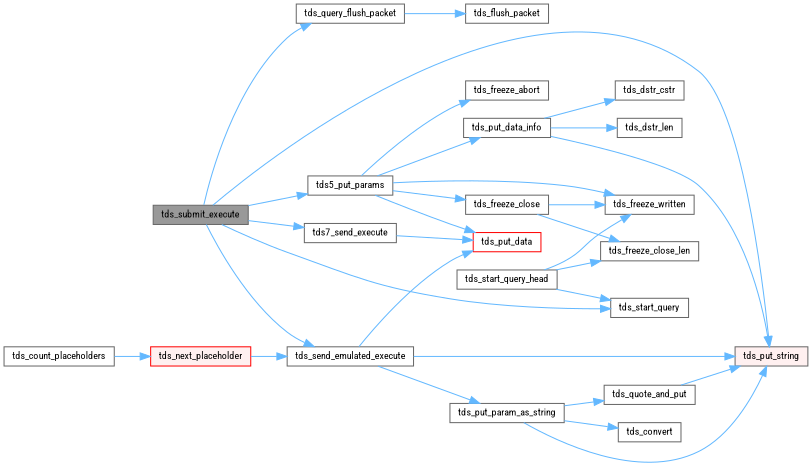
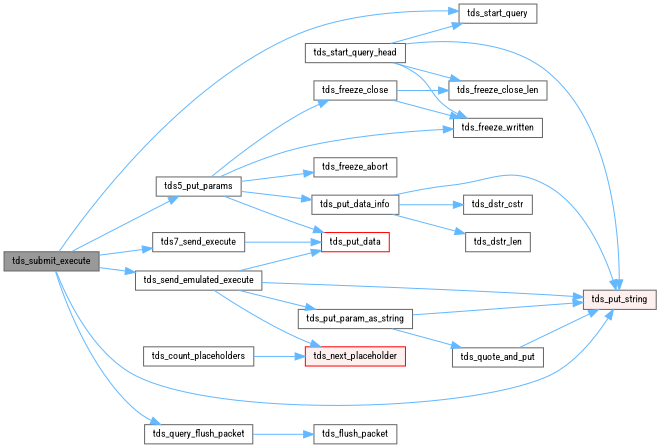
none -> (574, 101)
(264, 356) -> (261, 319)
(650, 432) -> none
